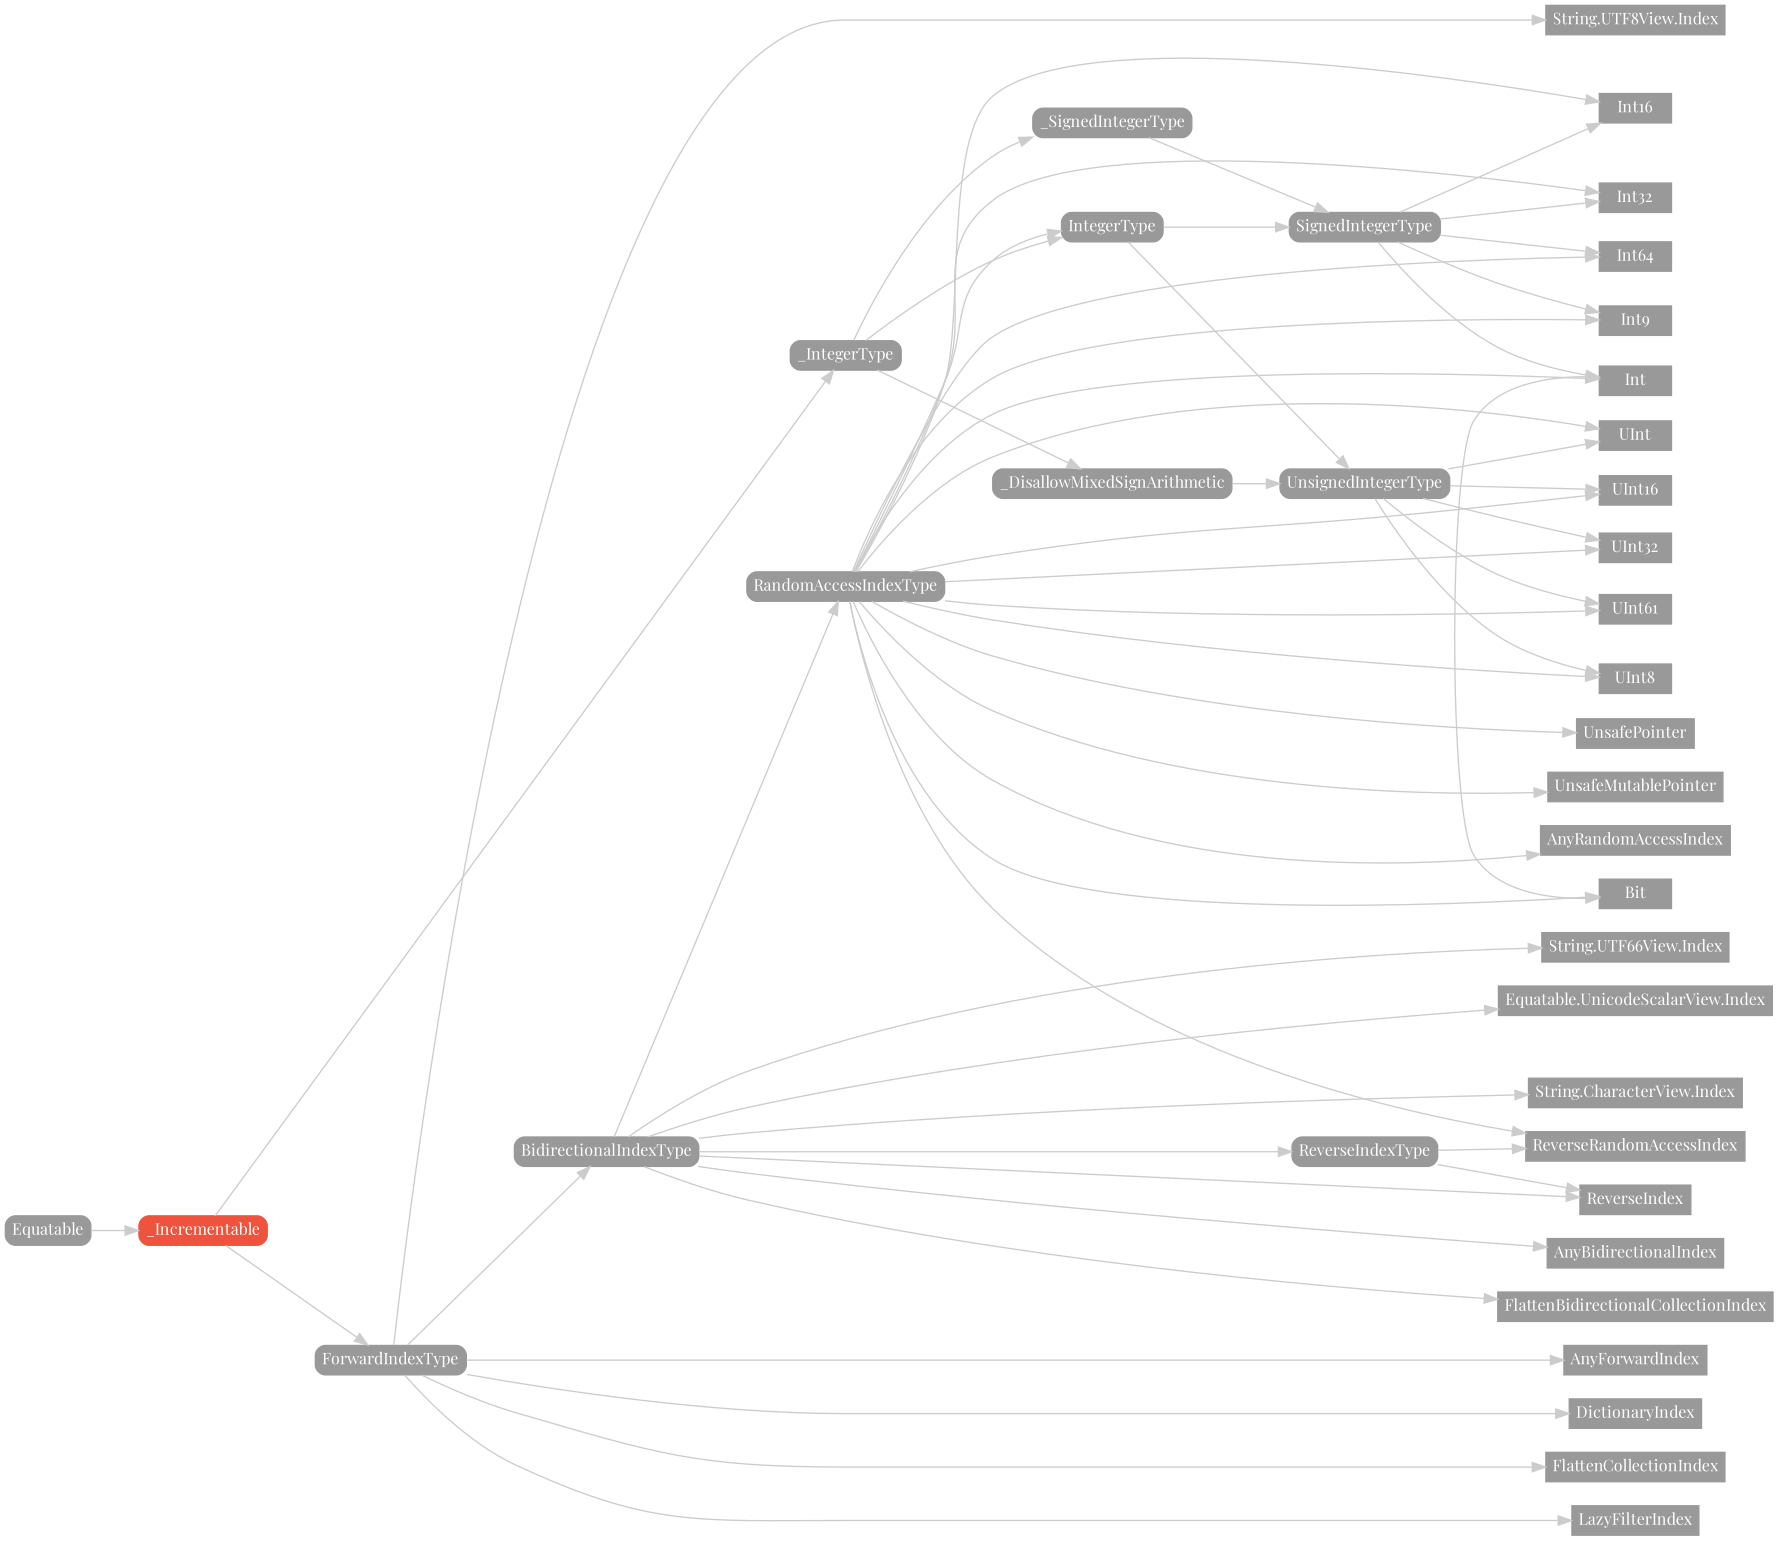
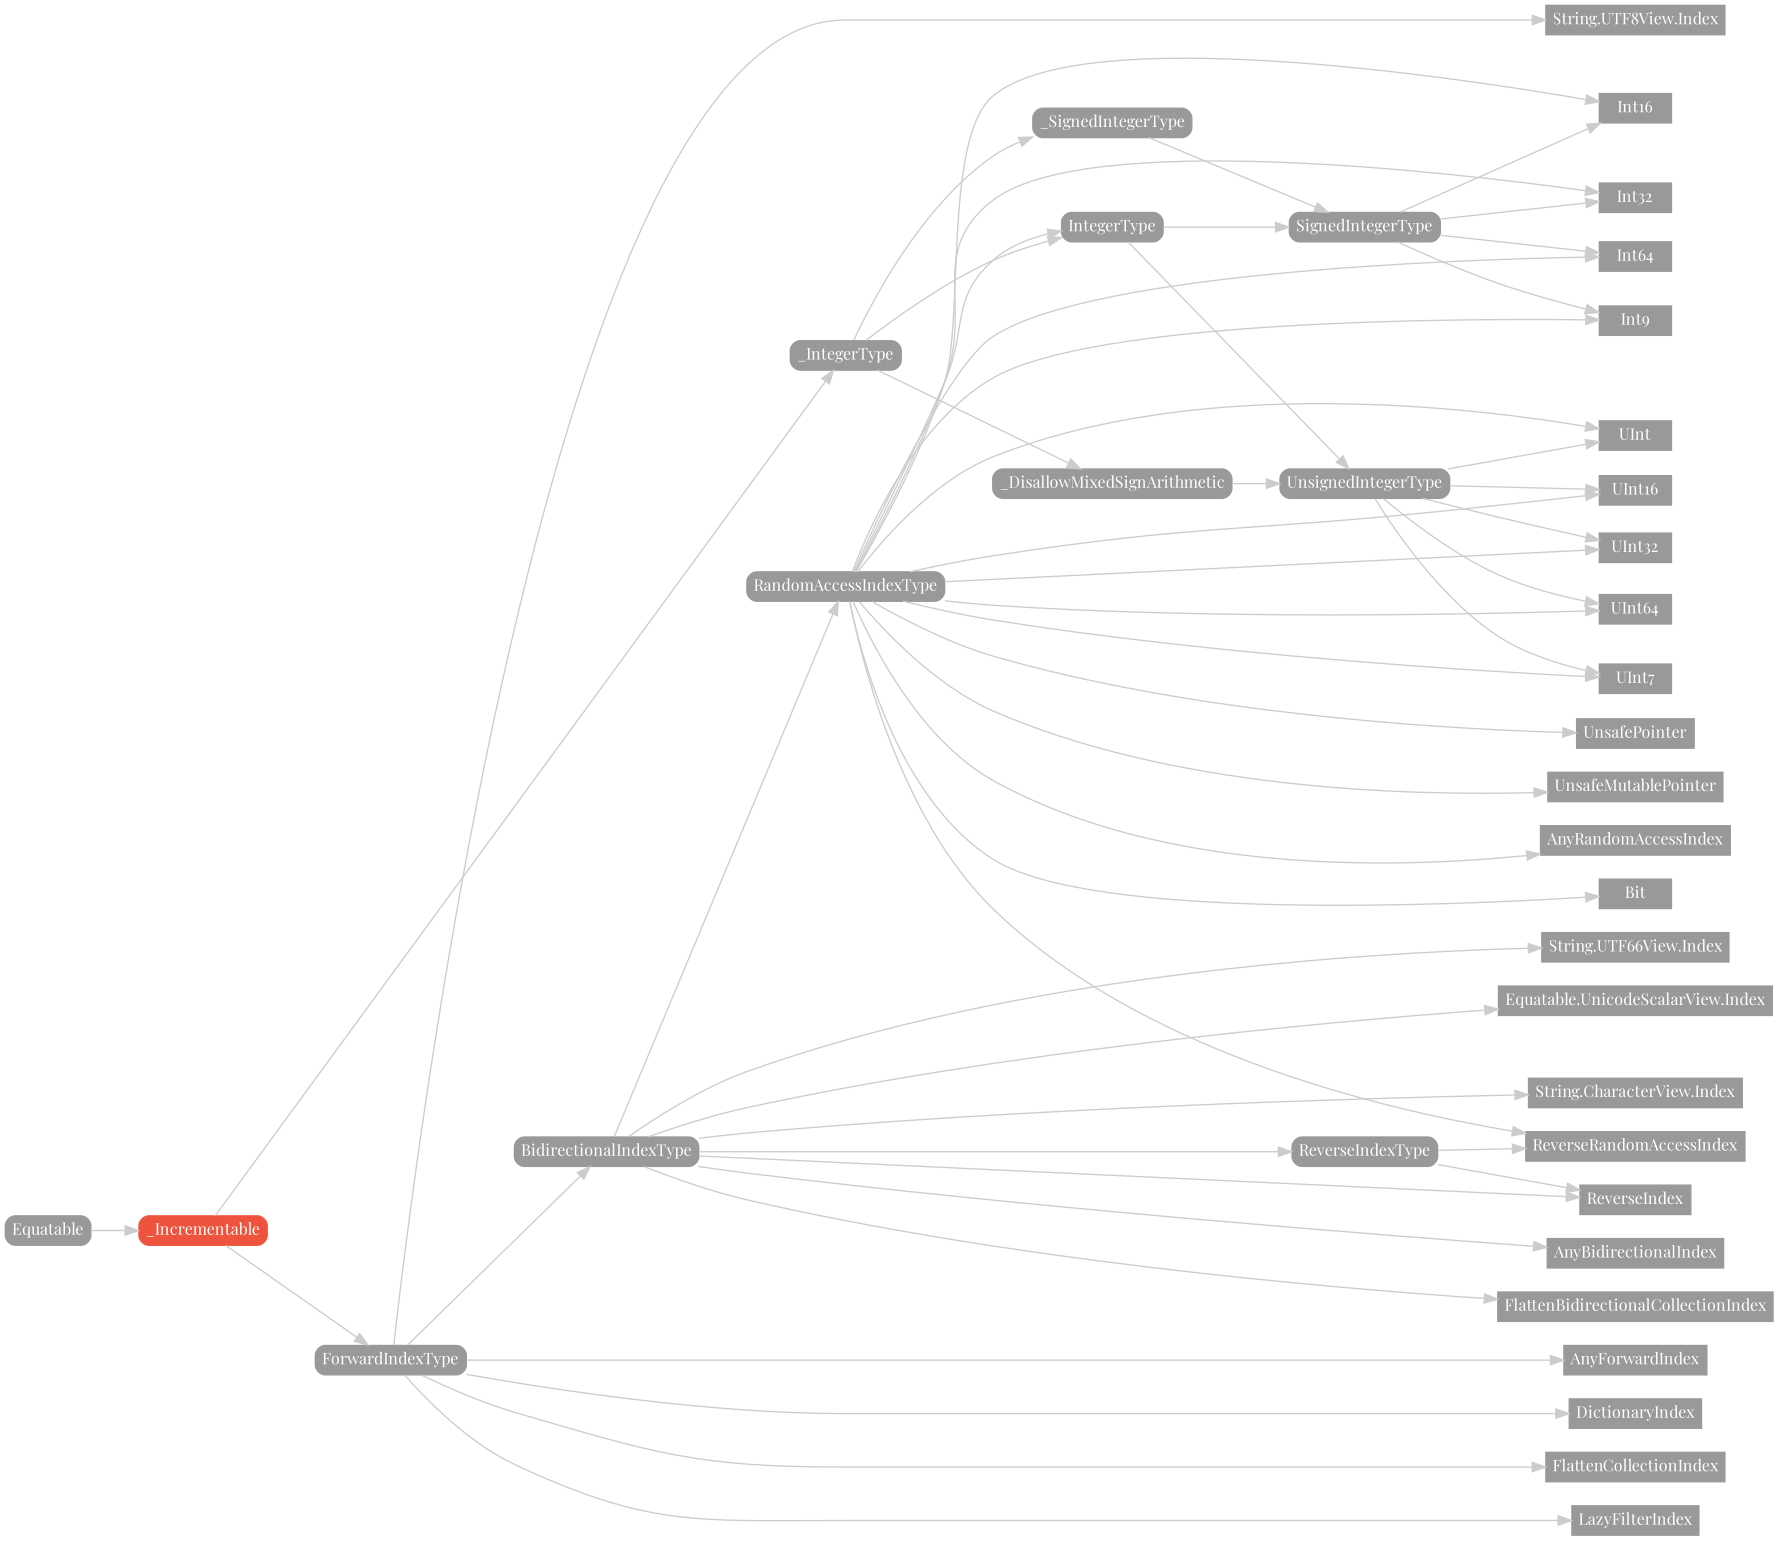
(1635, 381) -> none
(1635, 609) -> (1635, 609)
(1635, 679) -> (1635, 679)
